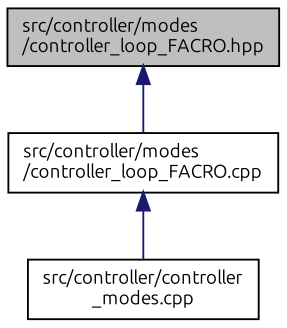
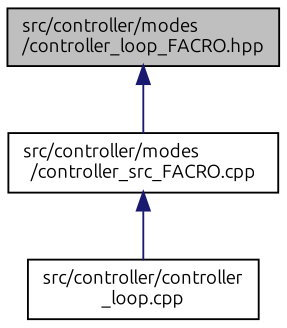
(143, 163) -> (143, 163)
(143, 289) -> (143, 289)
